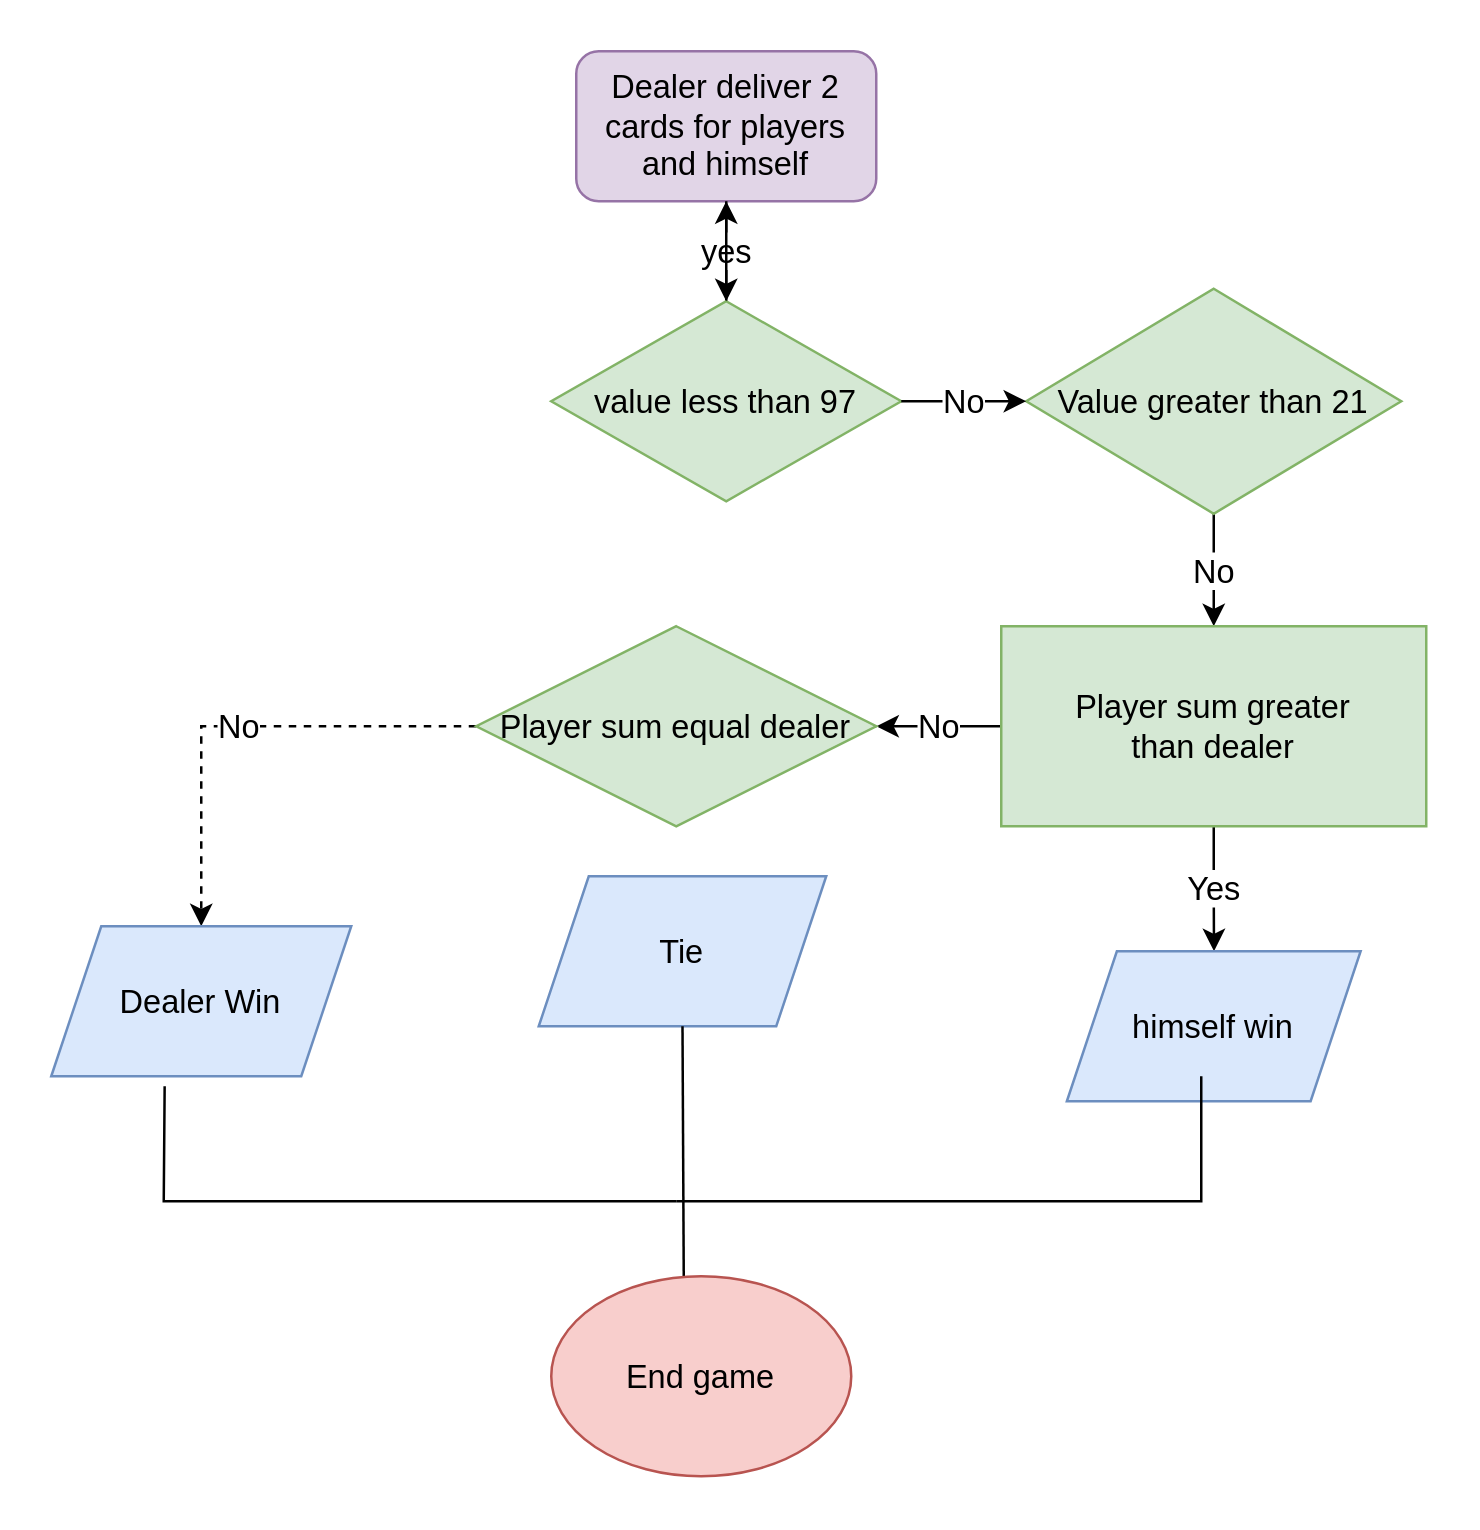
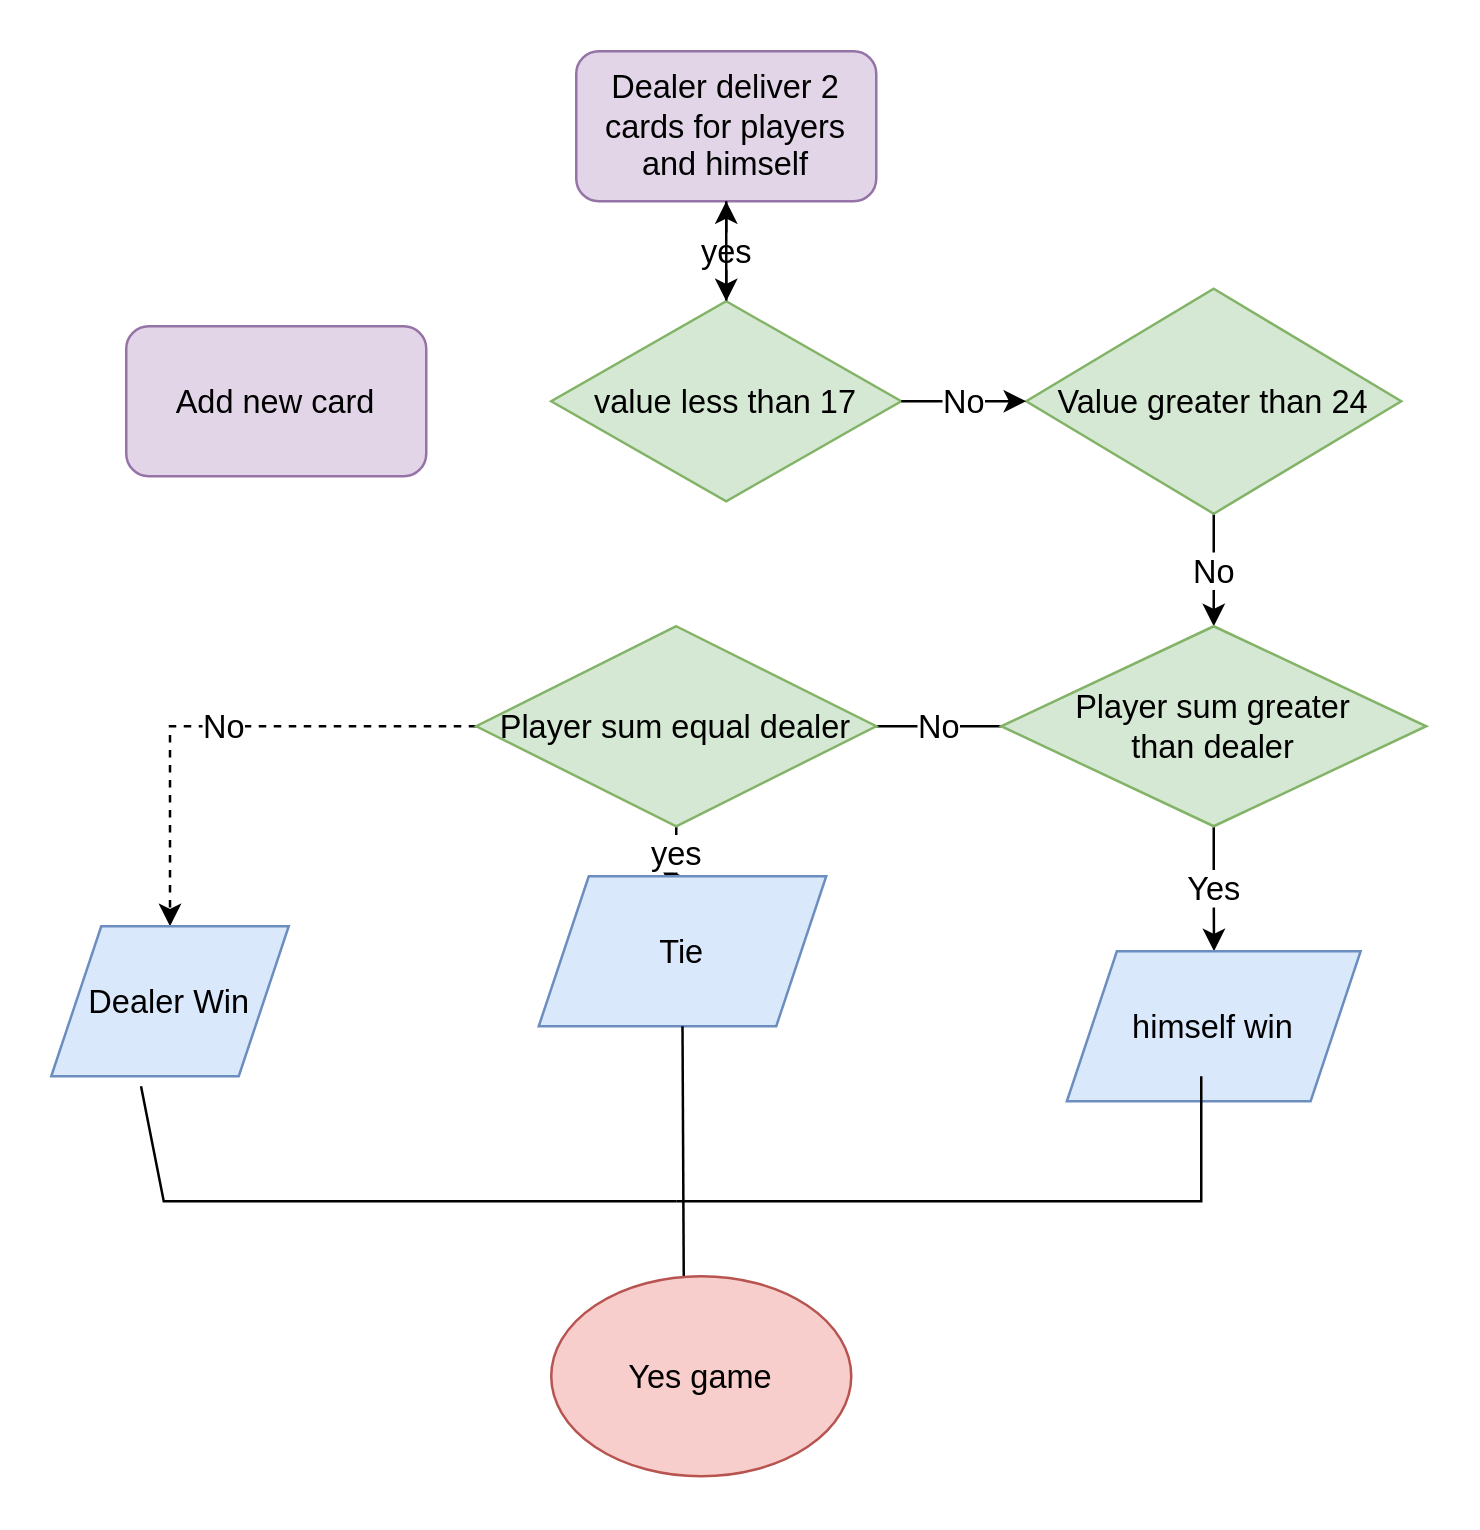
none -> (276, 401)
(726, 401) -> (726, 401)
(1214, 401) -> (1214, 401)
(894, 726) -> (887, 726)
(1214, 726) -> (1214, 726)
none -> (676, 865)
(201, 1001) -> (170, 1001)
(701, 1376) -> (701, 1376)
